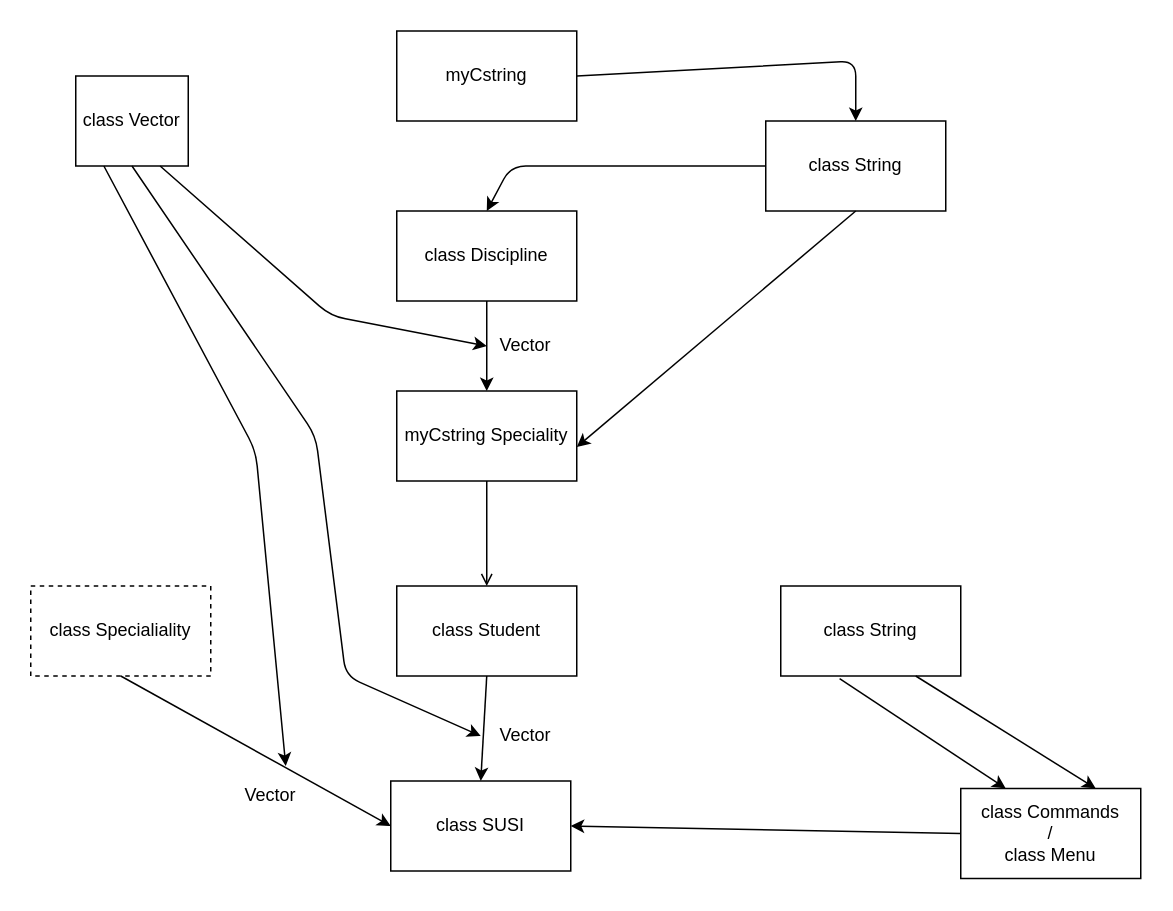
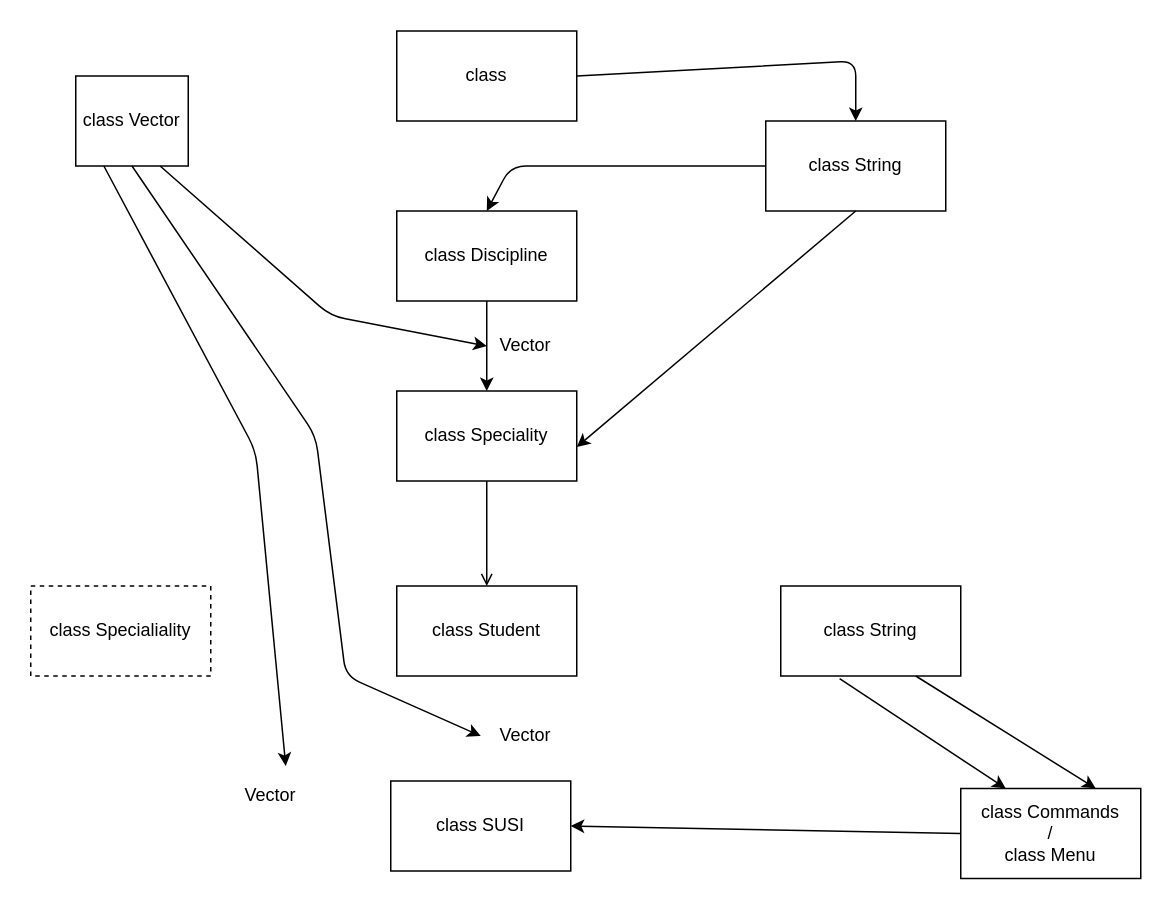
(487, 76) -> (487, 76)
(487, 436) -> (487, 436)
(484, 723) -> none
(251, 748) -> none
